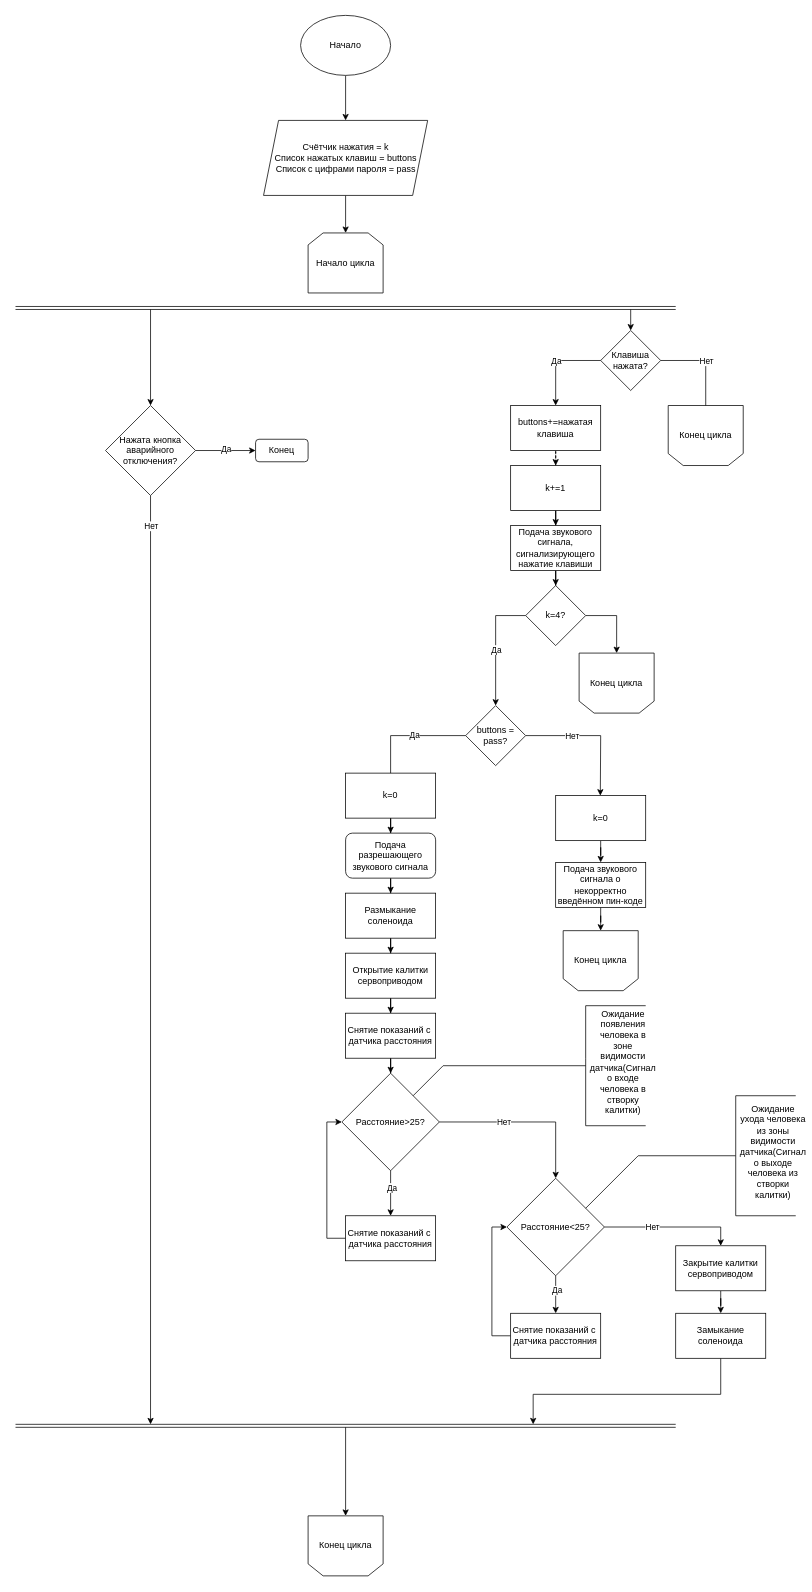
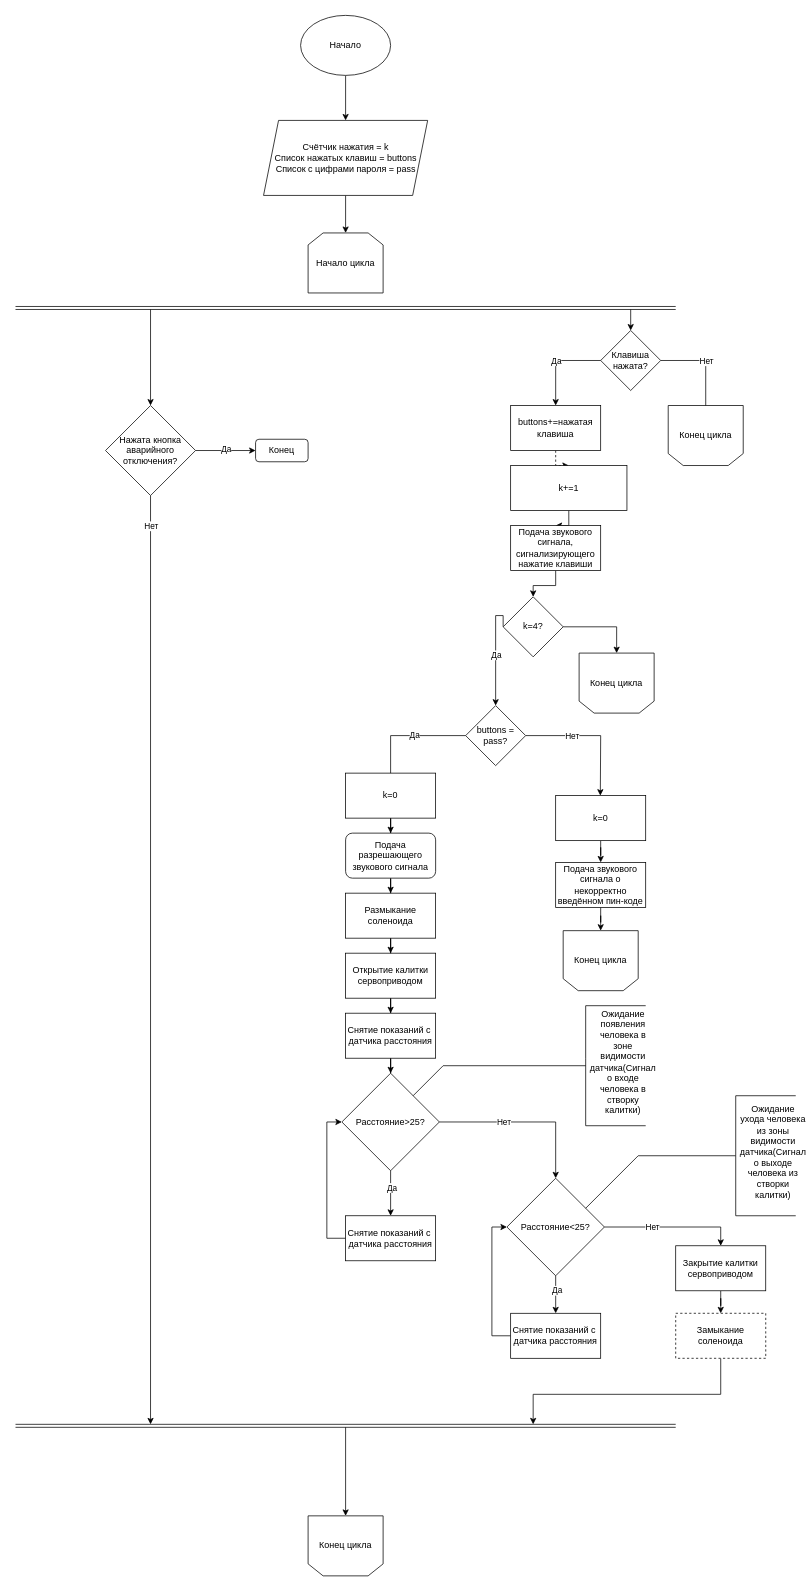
(555, 488) -> (569, 488)
(555, 615) -> (533, 627)
(720, 1335) -> (720, 1335)
